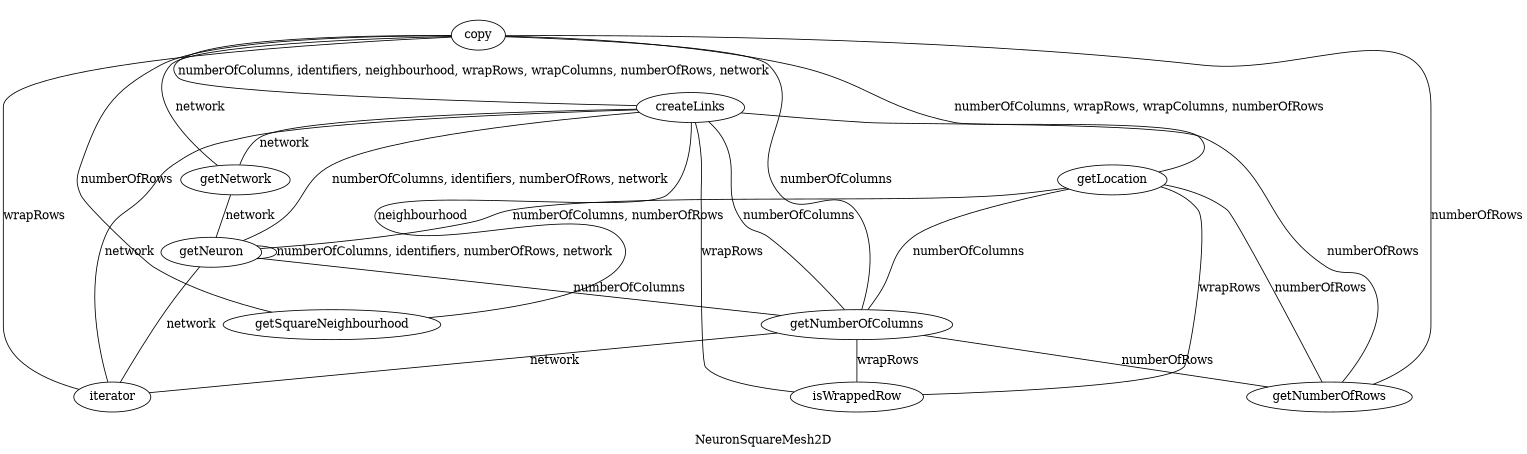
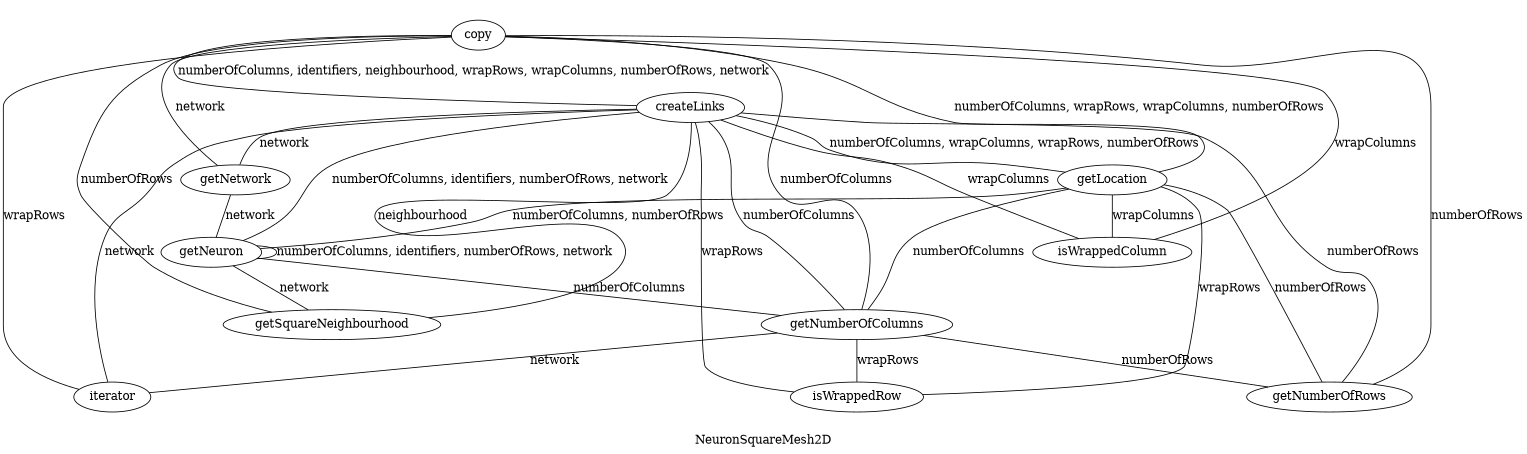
none -> (914, 164)
none -> (1112, 252)
(157, 323) -> (271, 288)
